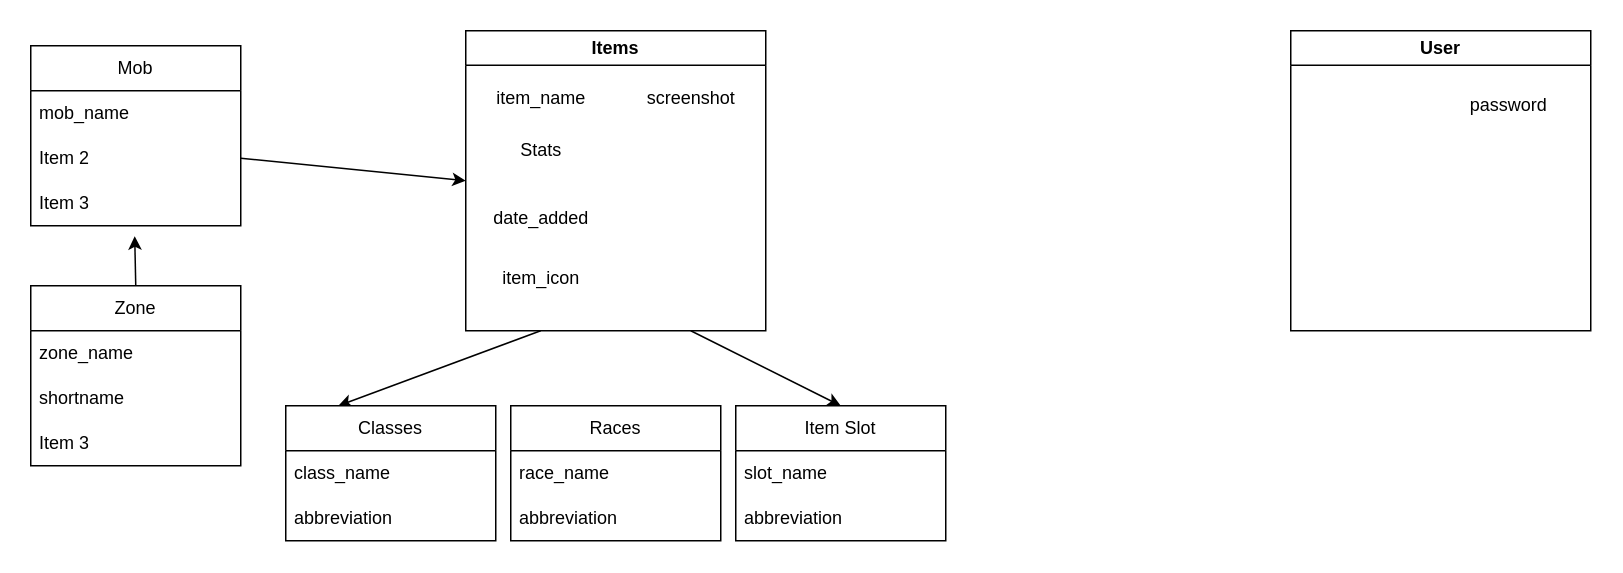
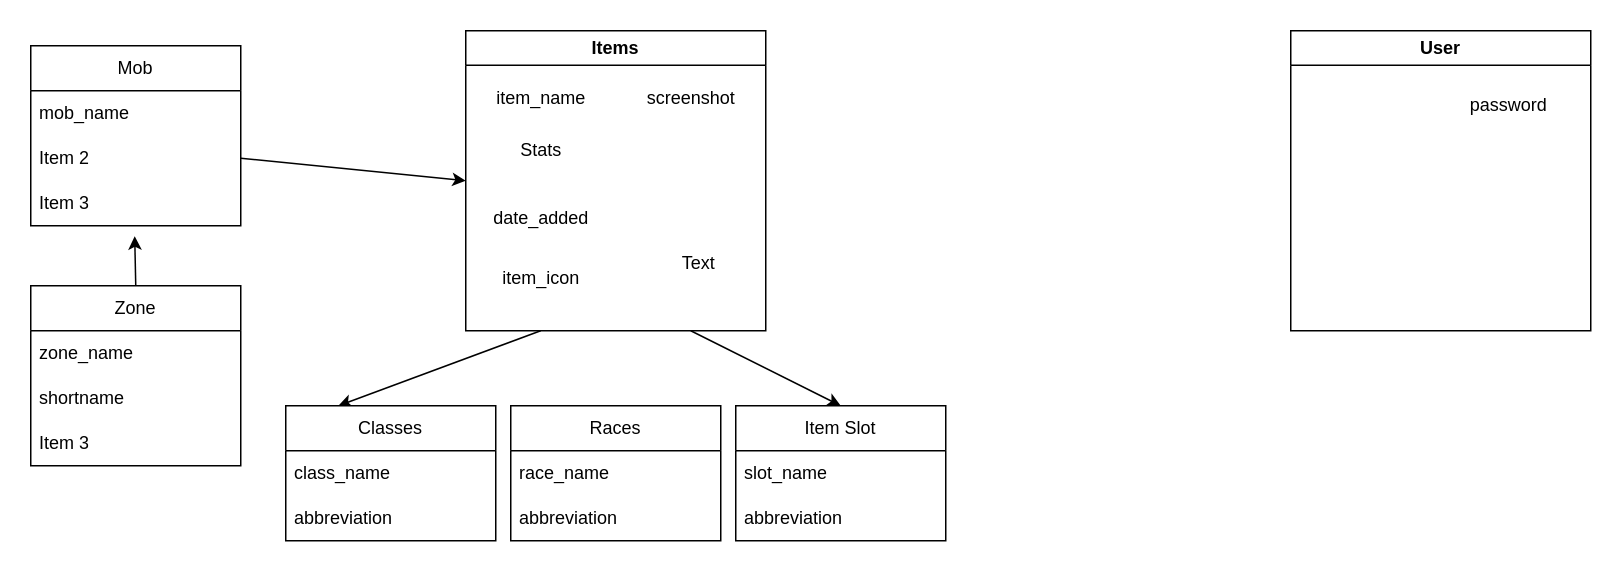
none -> (698, 263)
